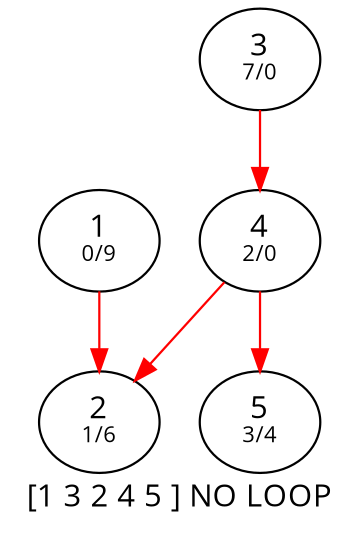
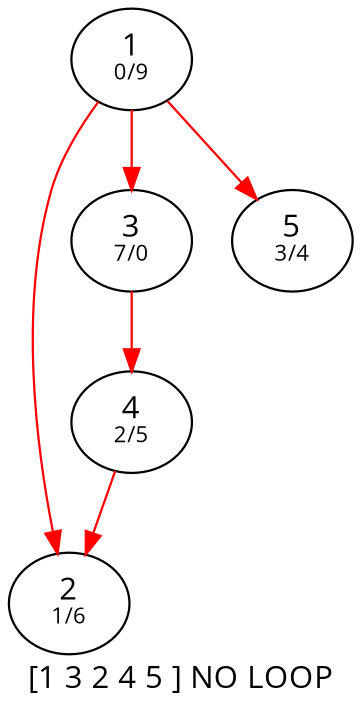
none -> (132, 139)
(260, 254) -> (132, 436)
(260, 320) -> (205, 142)
